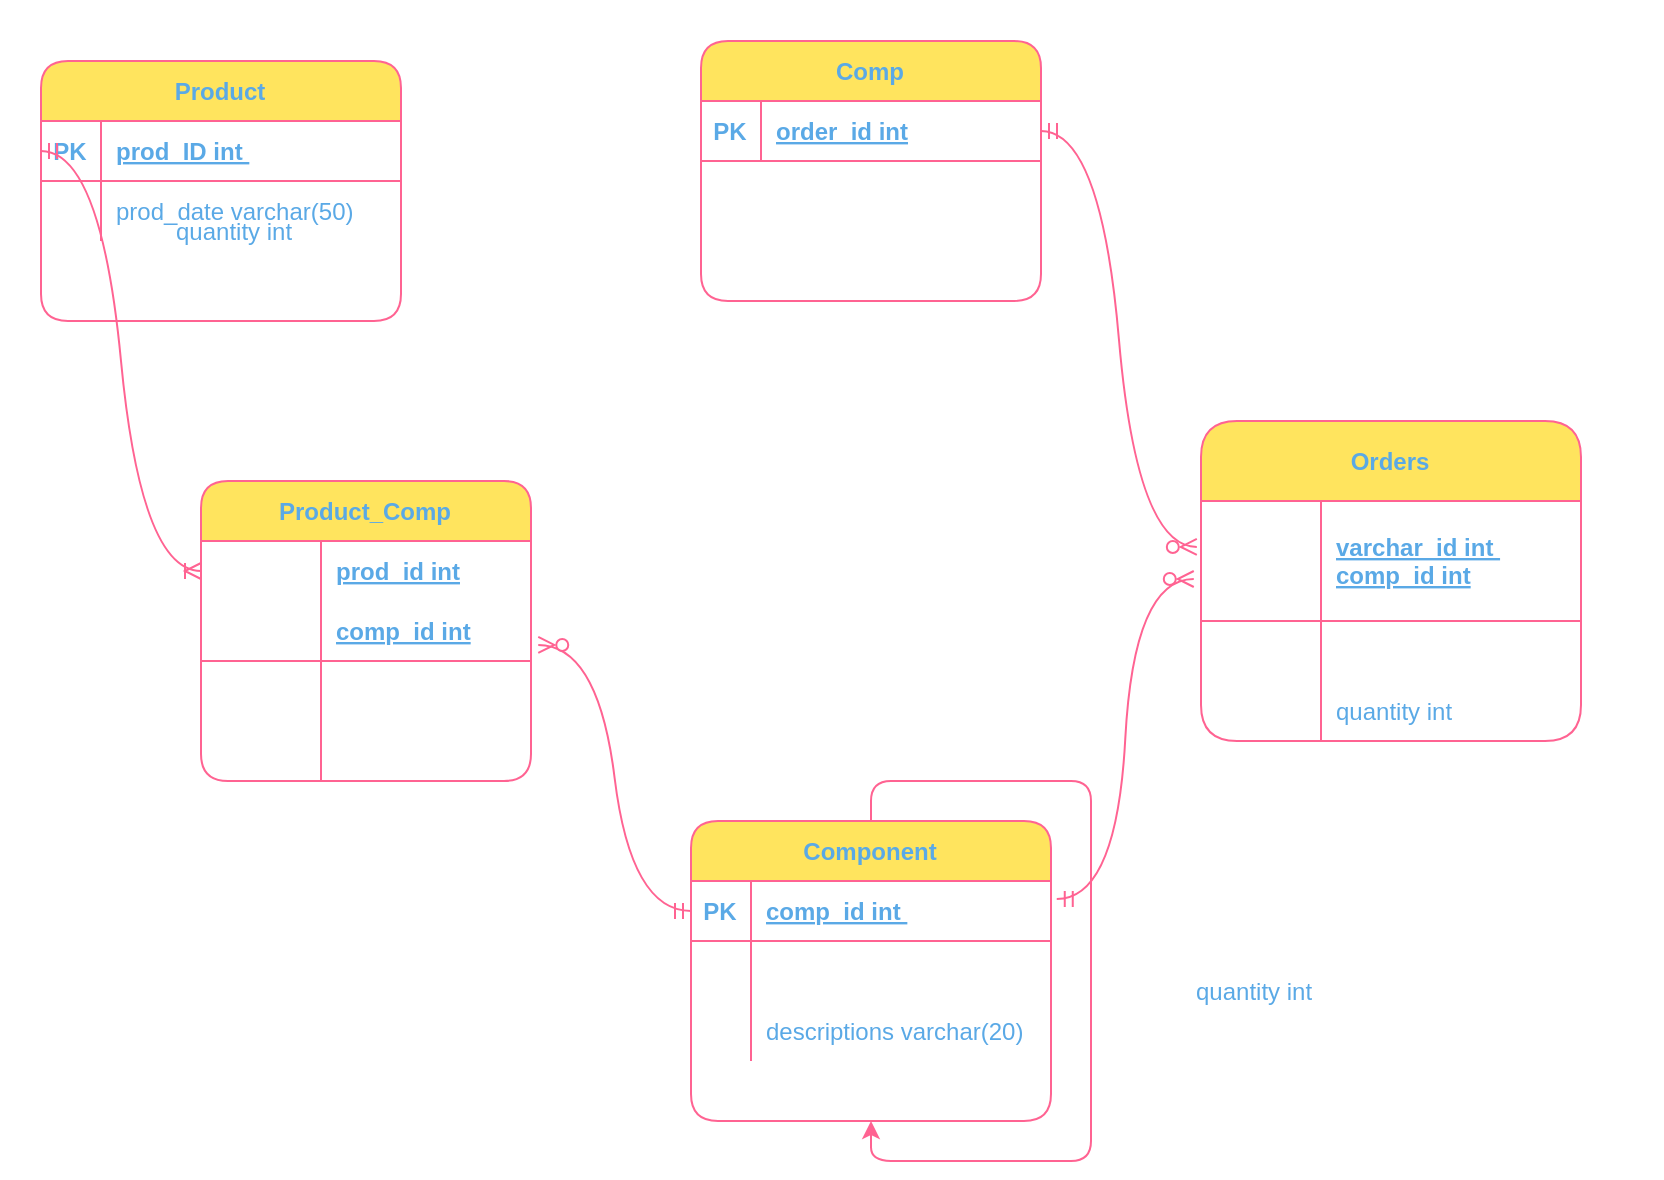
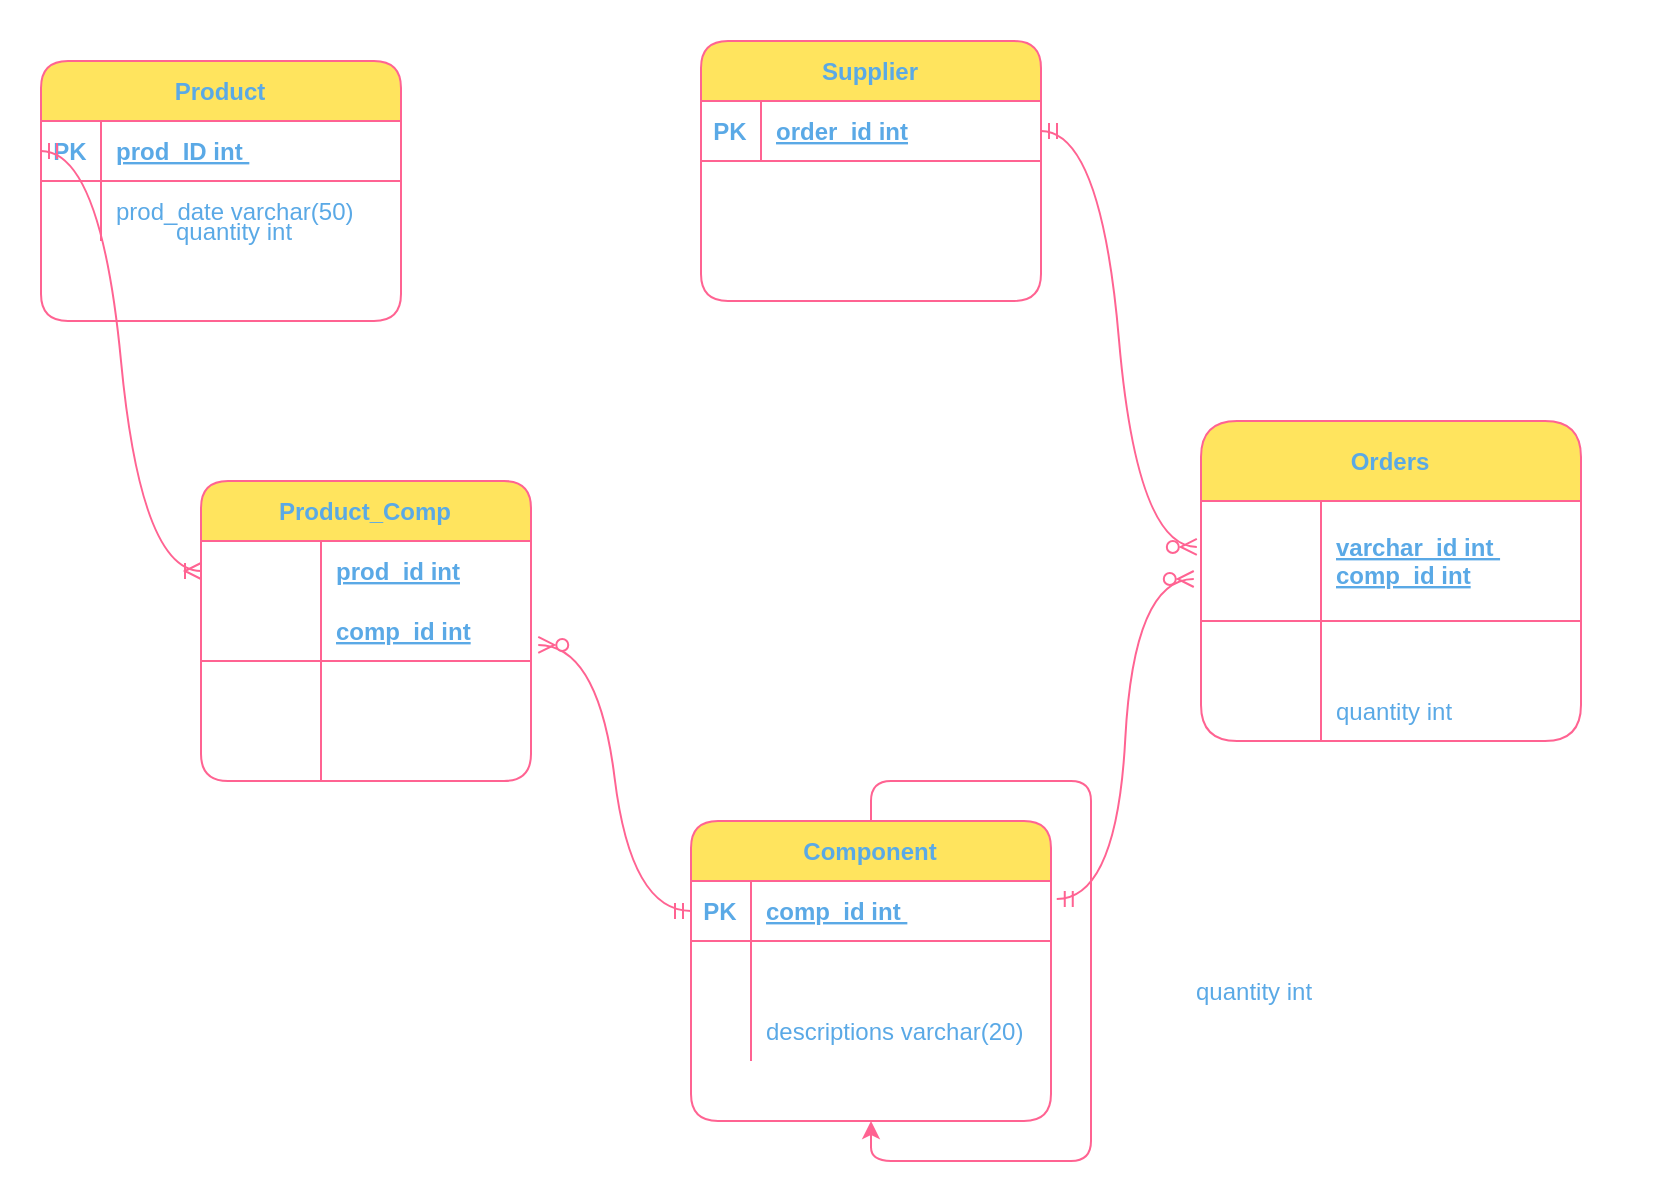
(870, 72) -> (870, 72)
